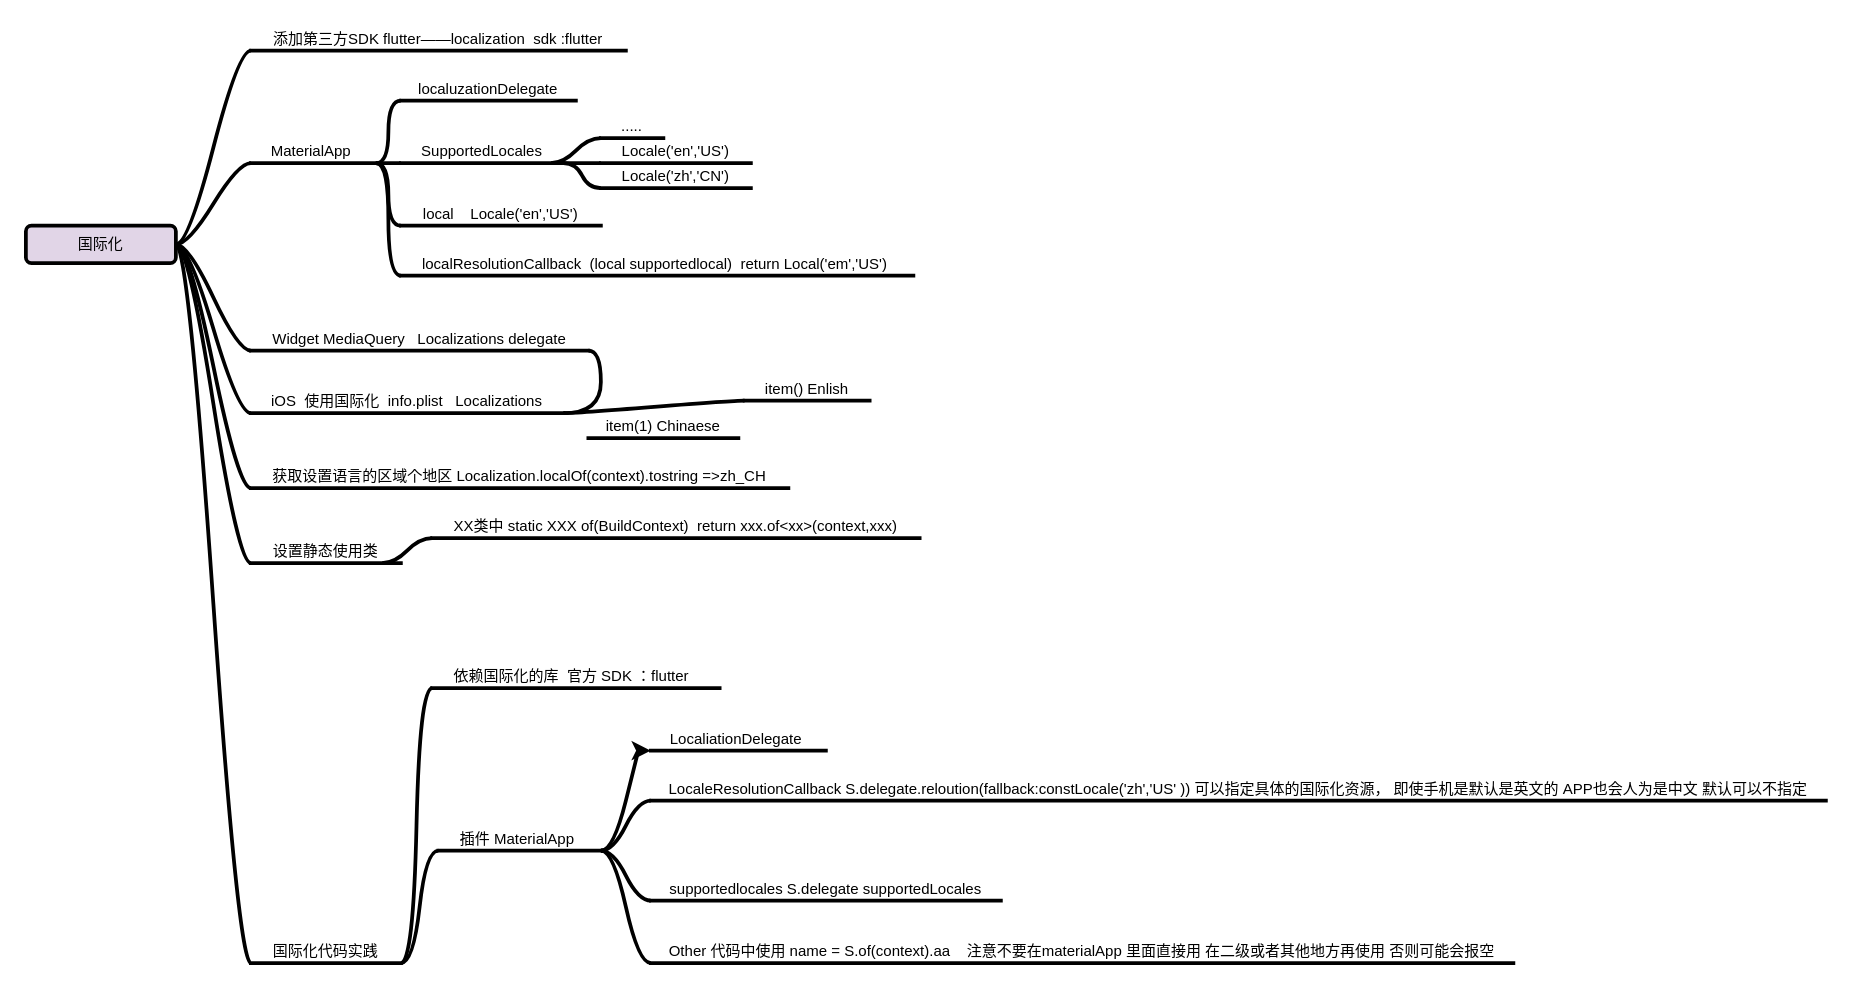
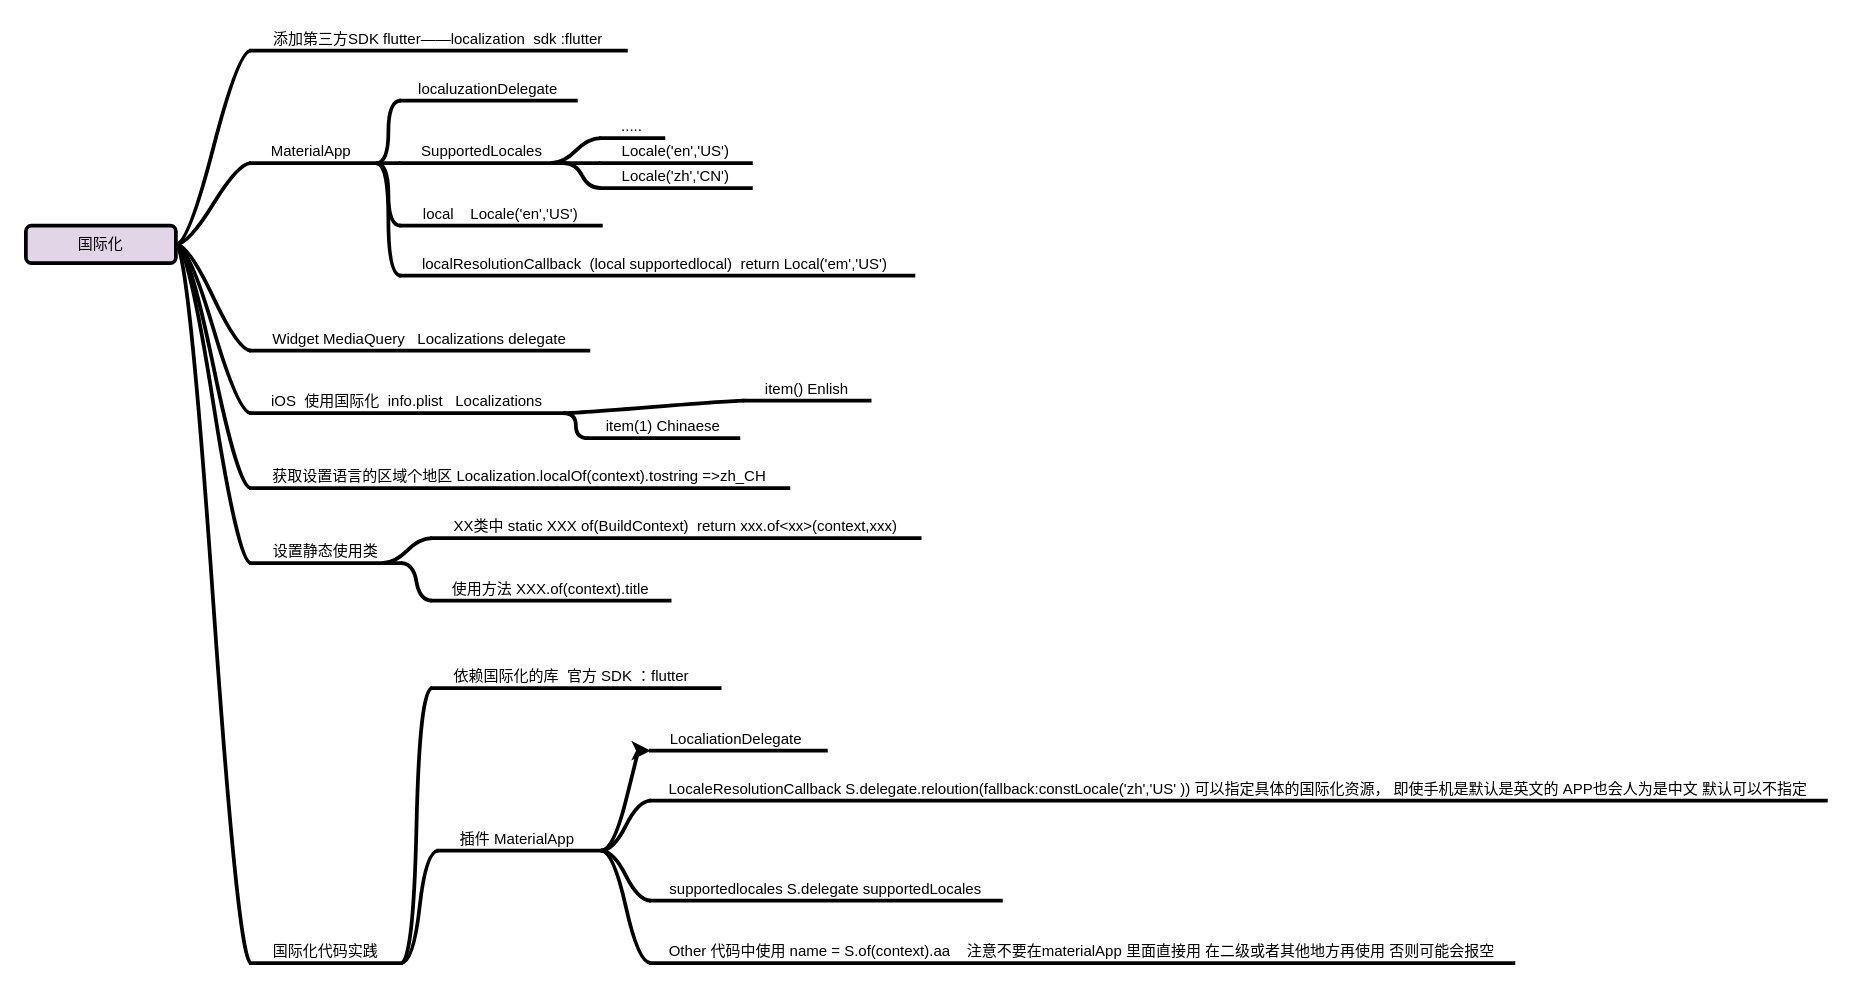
(601, 383) -> (576, 428)
none -> (416, 582)
none -> (551, 588)
